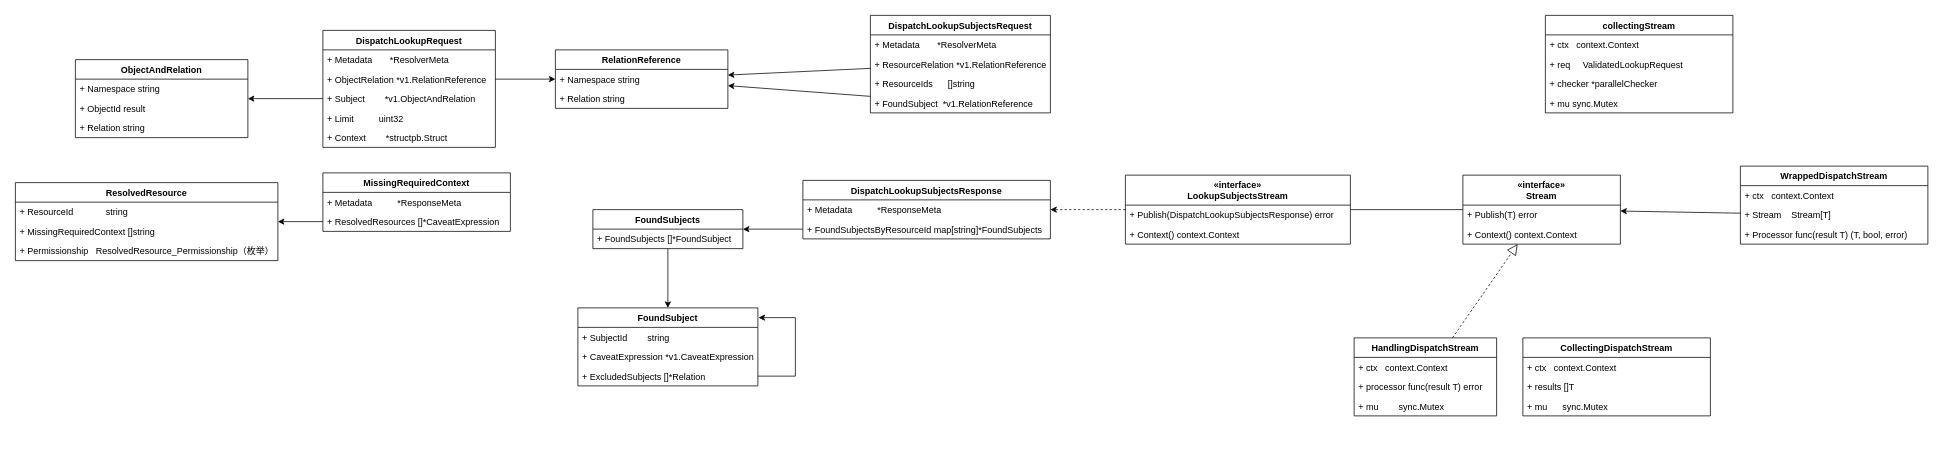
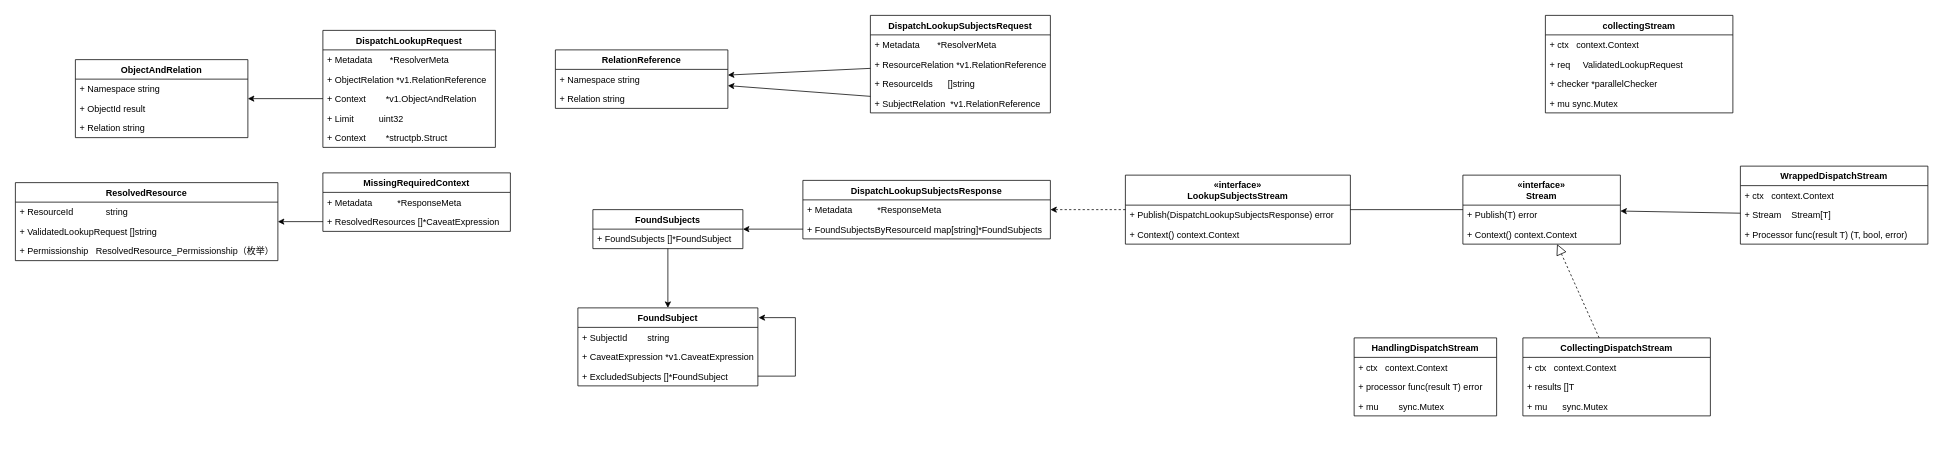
(549, 79) -> none
(413, 99) -> (413, 99)
(962, 104) -> (967, 104)
(96, 232) -> (97, 232)
(1482, 296) -> none
none -> (1580, 296)
(652, 377) -> (664, 377)
